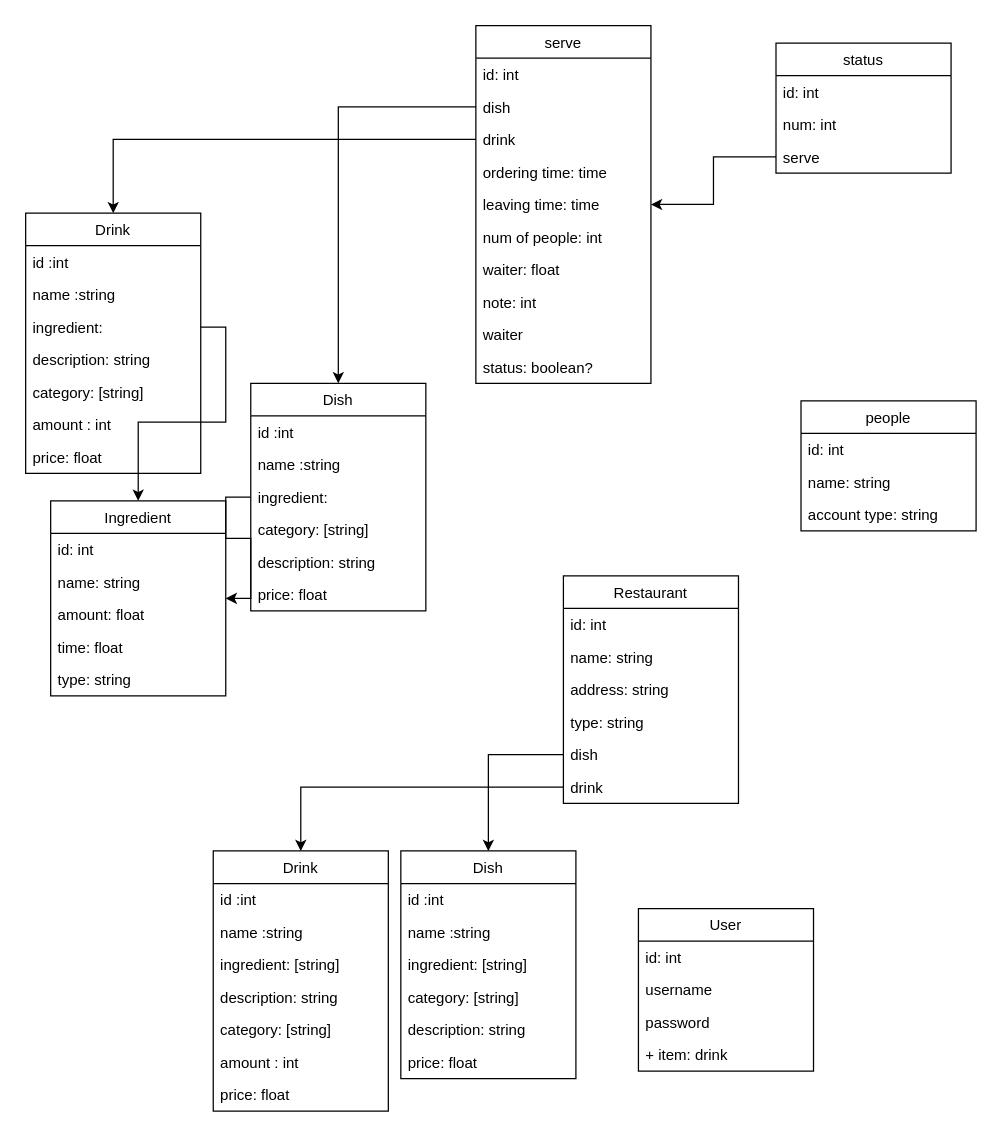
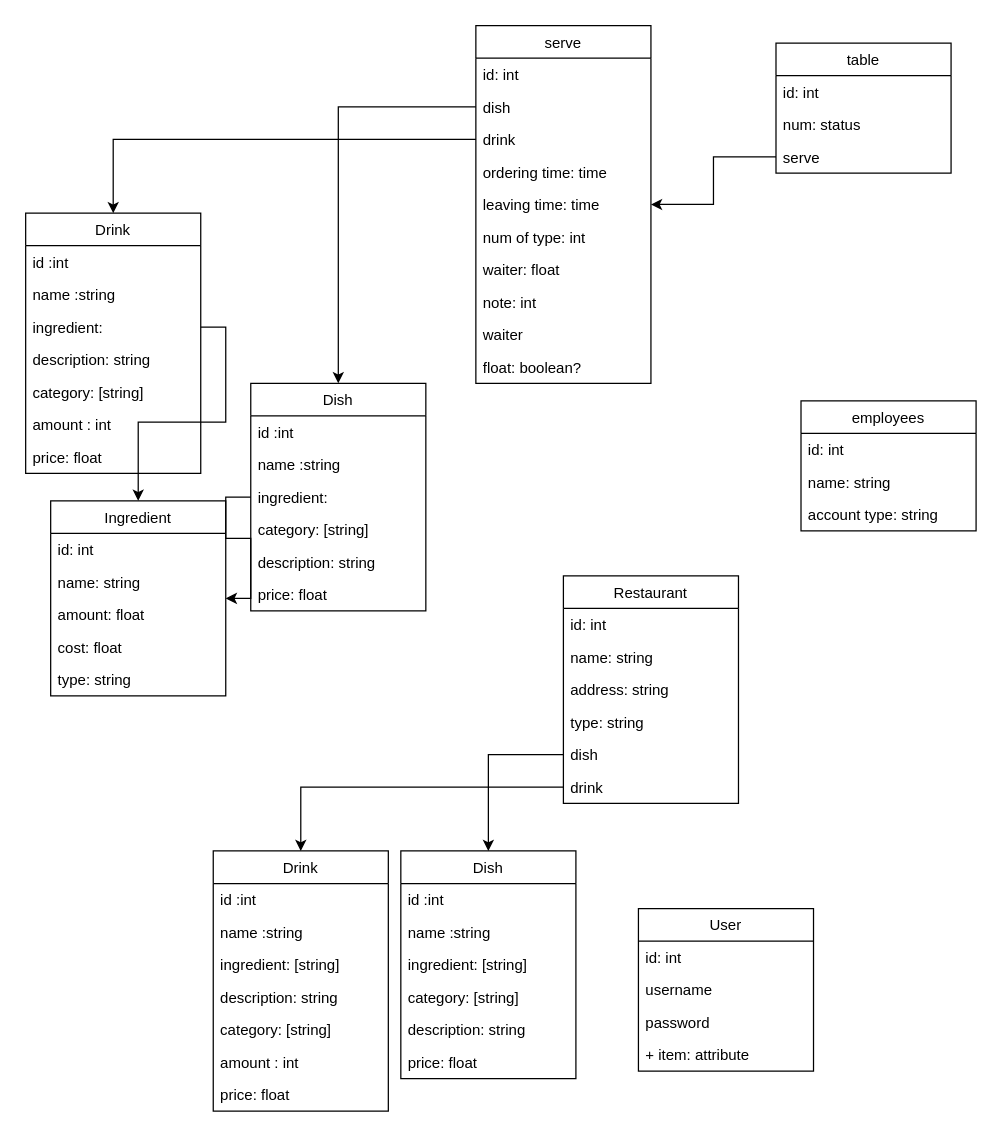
(863, 60) -> (863, 60)
(810, 125) -> (825, 125)
(546, 238) -> (540, 238)
(544, 368) -> (538, 368)
(888, 418) -> (888, 418)
(96, 648) -> (98, 648)
(690, 1055) -> (707, 1055)
